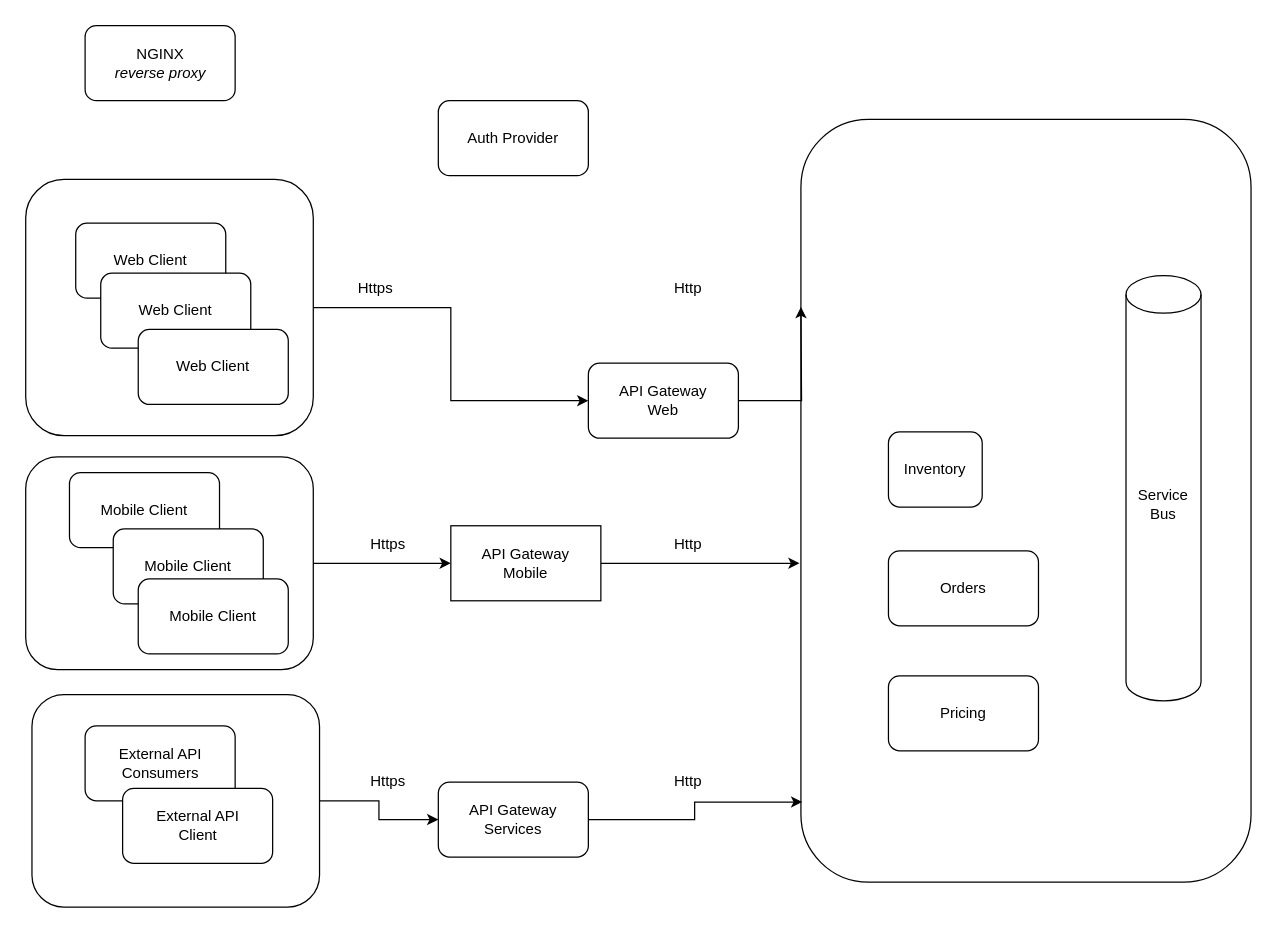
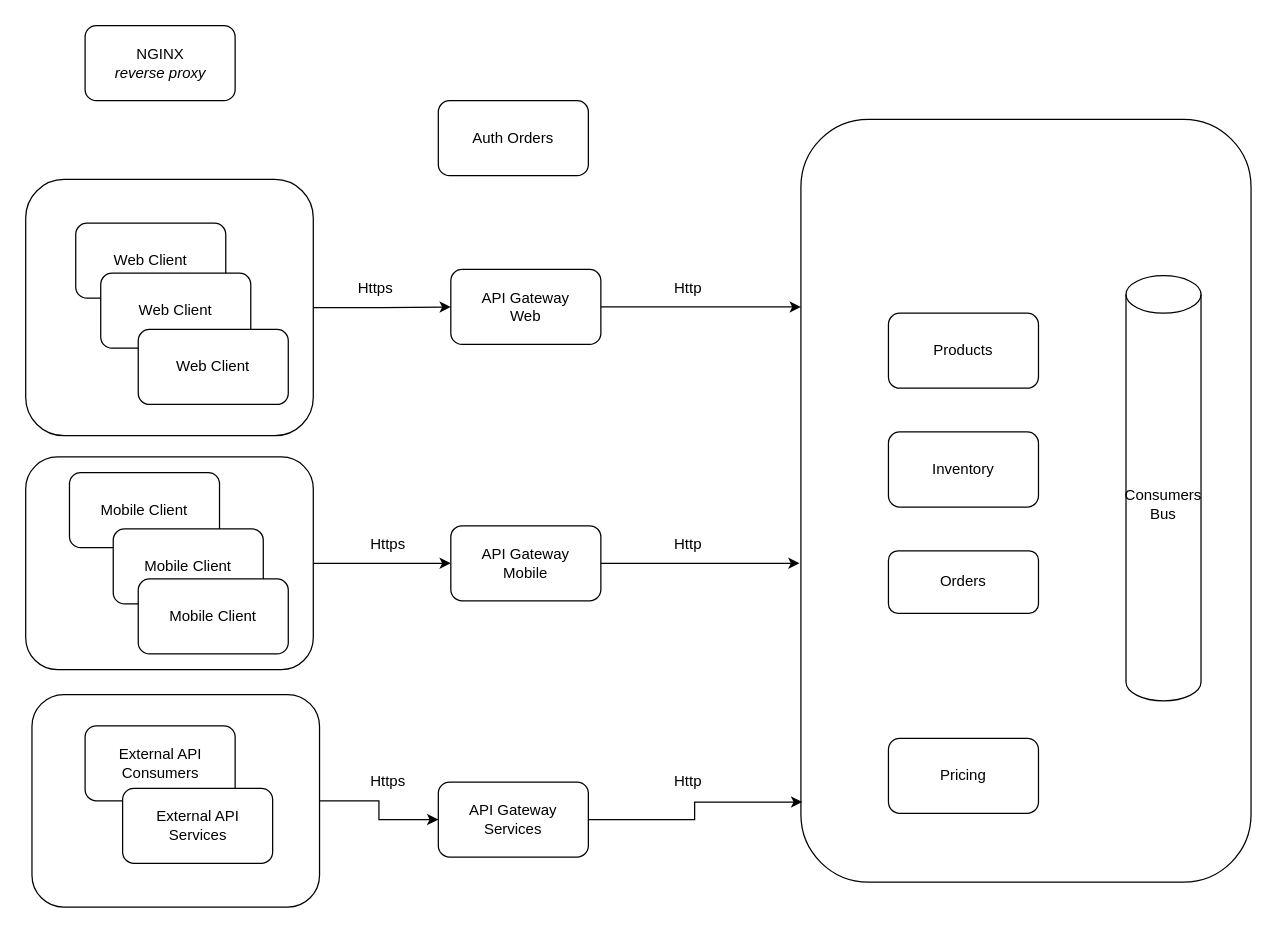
(513, 138) -> (513, 138)
none -> (963, 351)
(663, 401) -> (526, 307)
(935, 469) -> (963, 469)
(1163, 504) -> (1163, 504)
(526, 563) -> (526, 563)
(963, 588) -> (963, 582)
(963, 713) -> (963, 776)
(198, 826) -> (198, 826)
